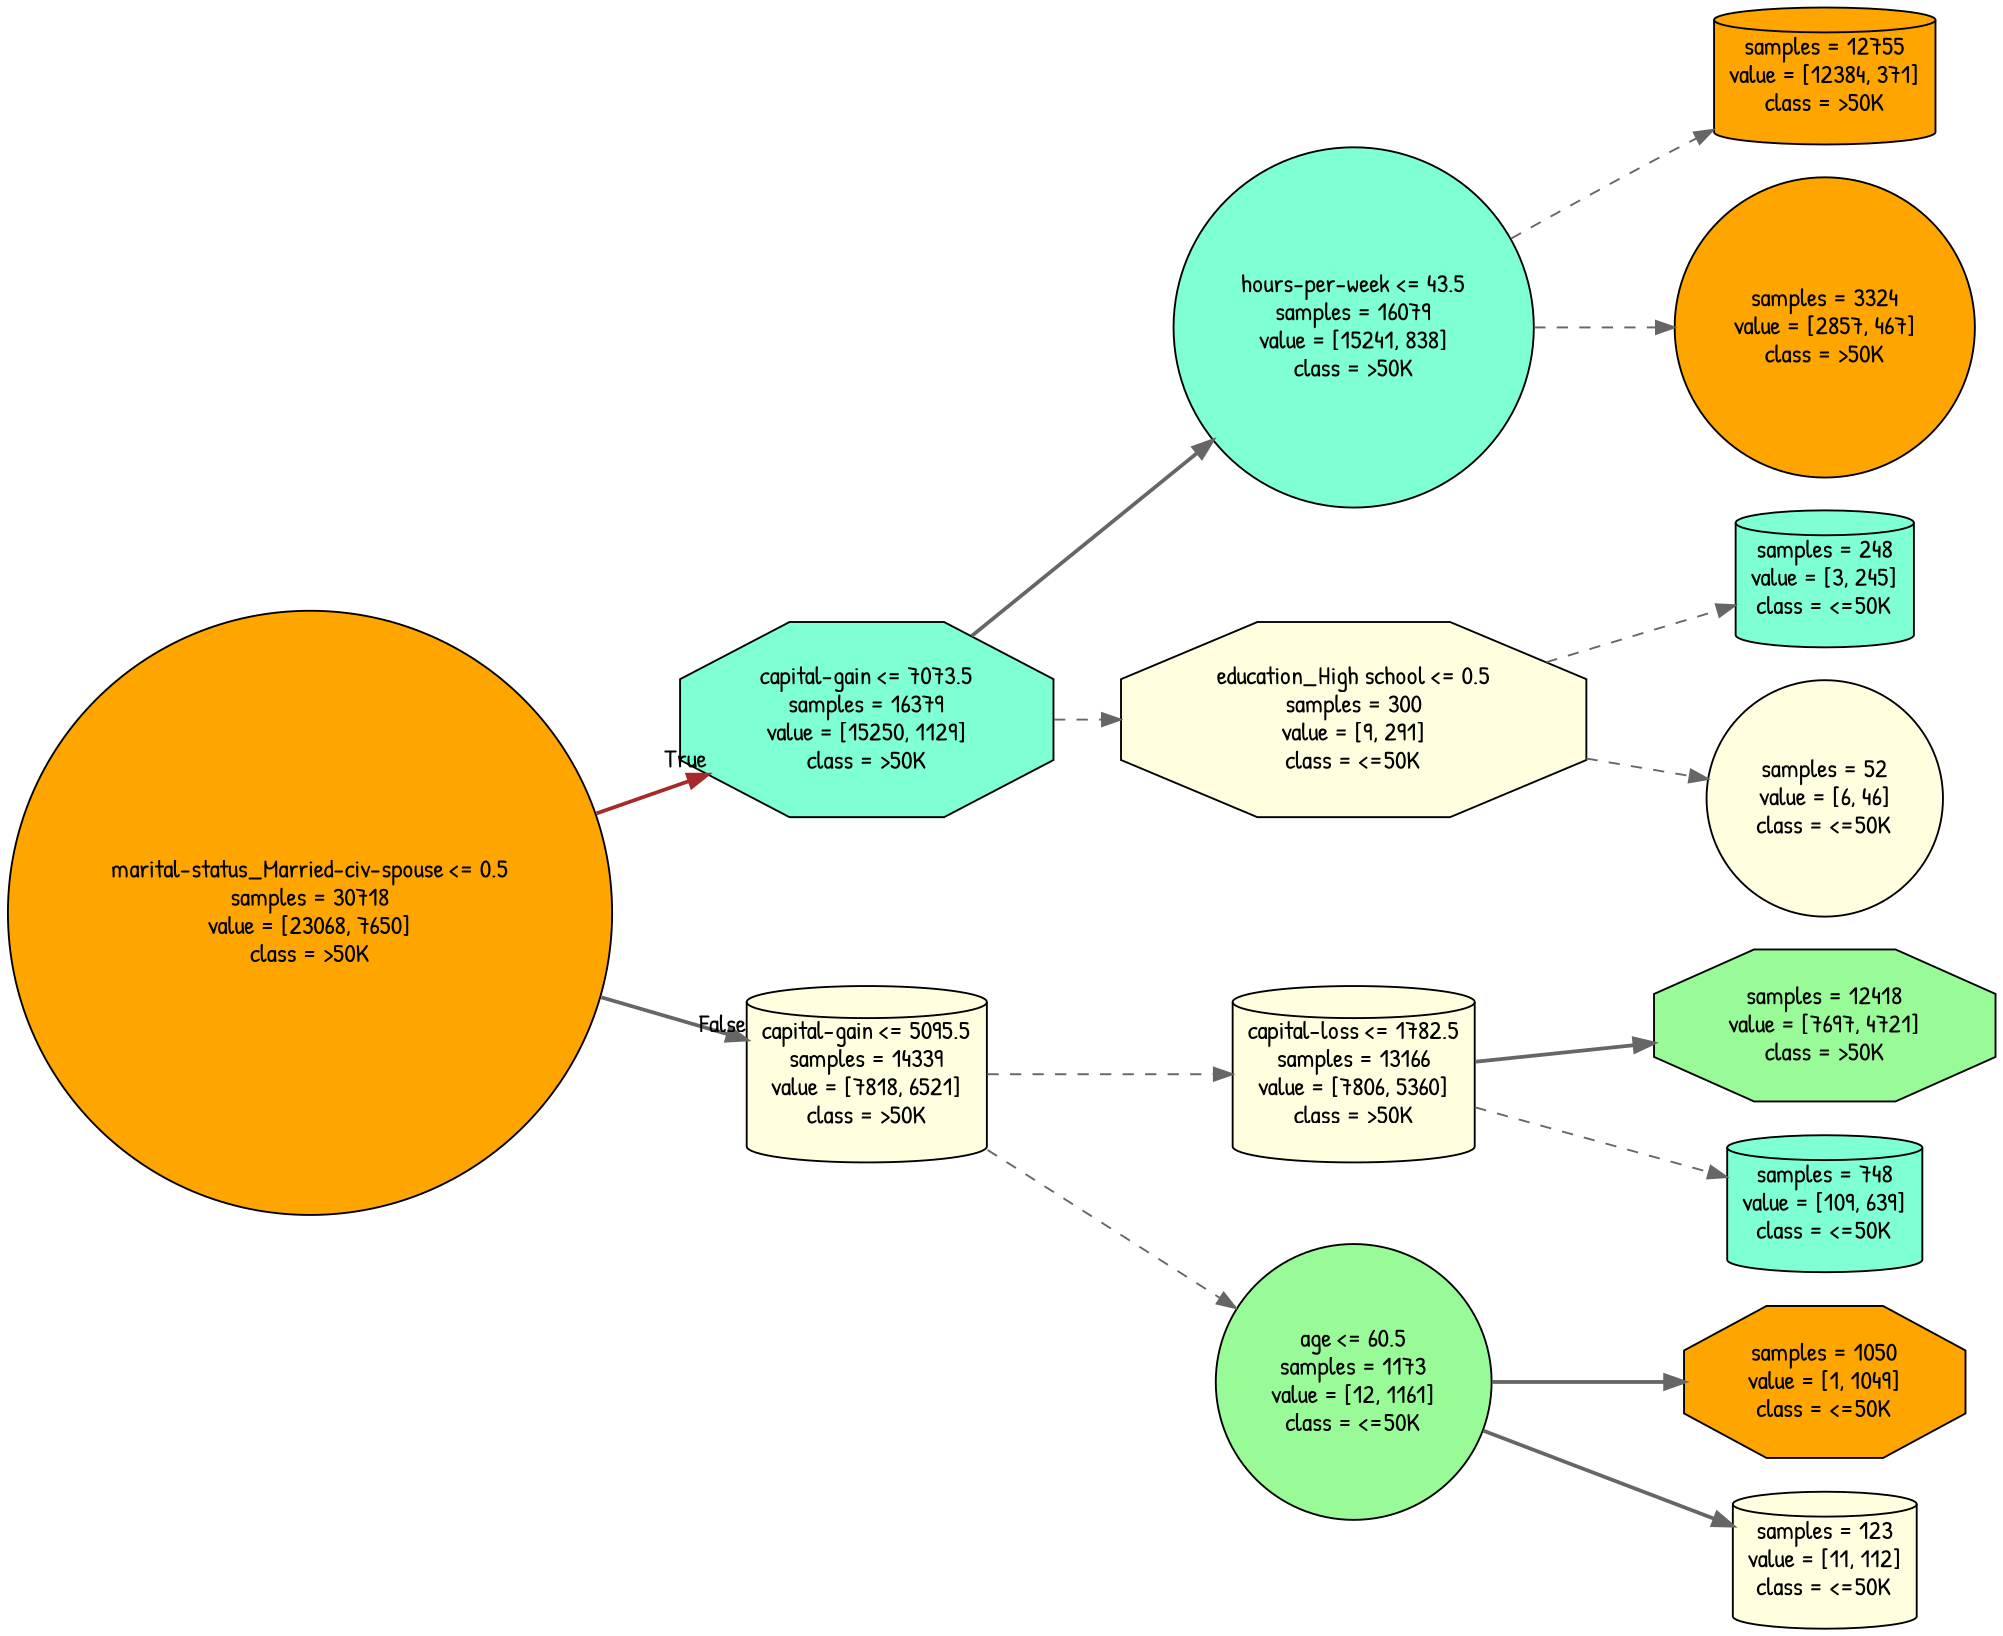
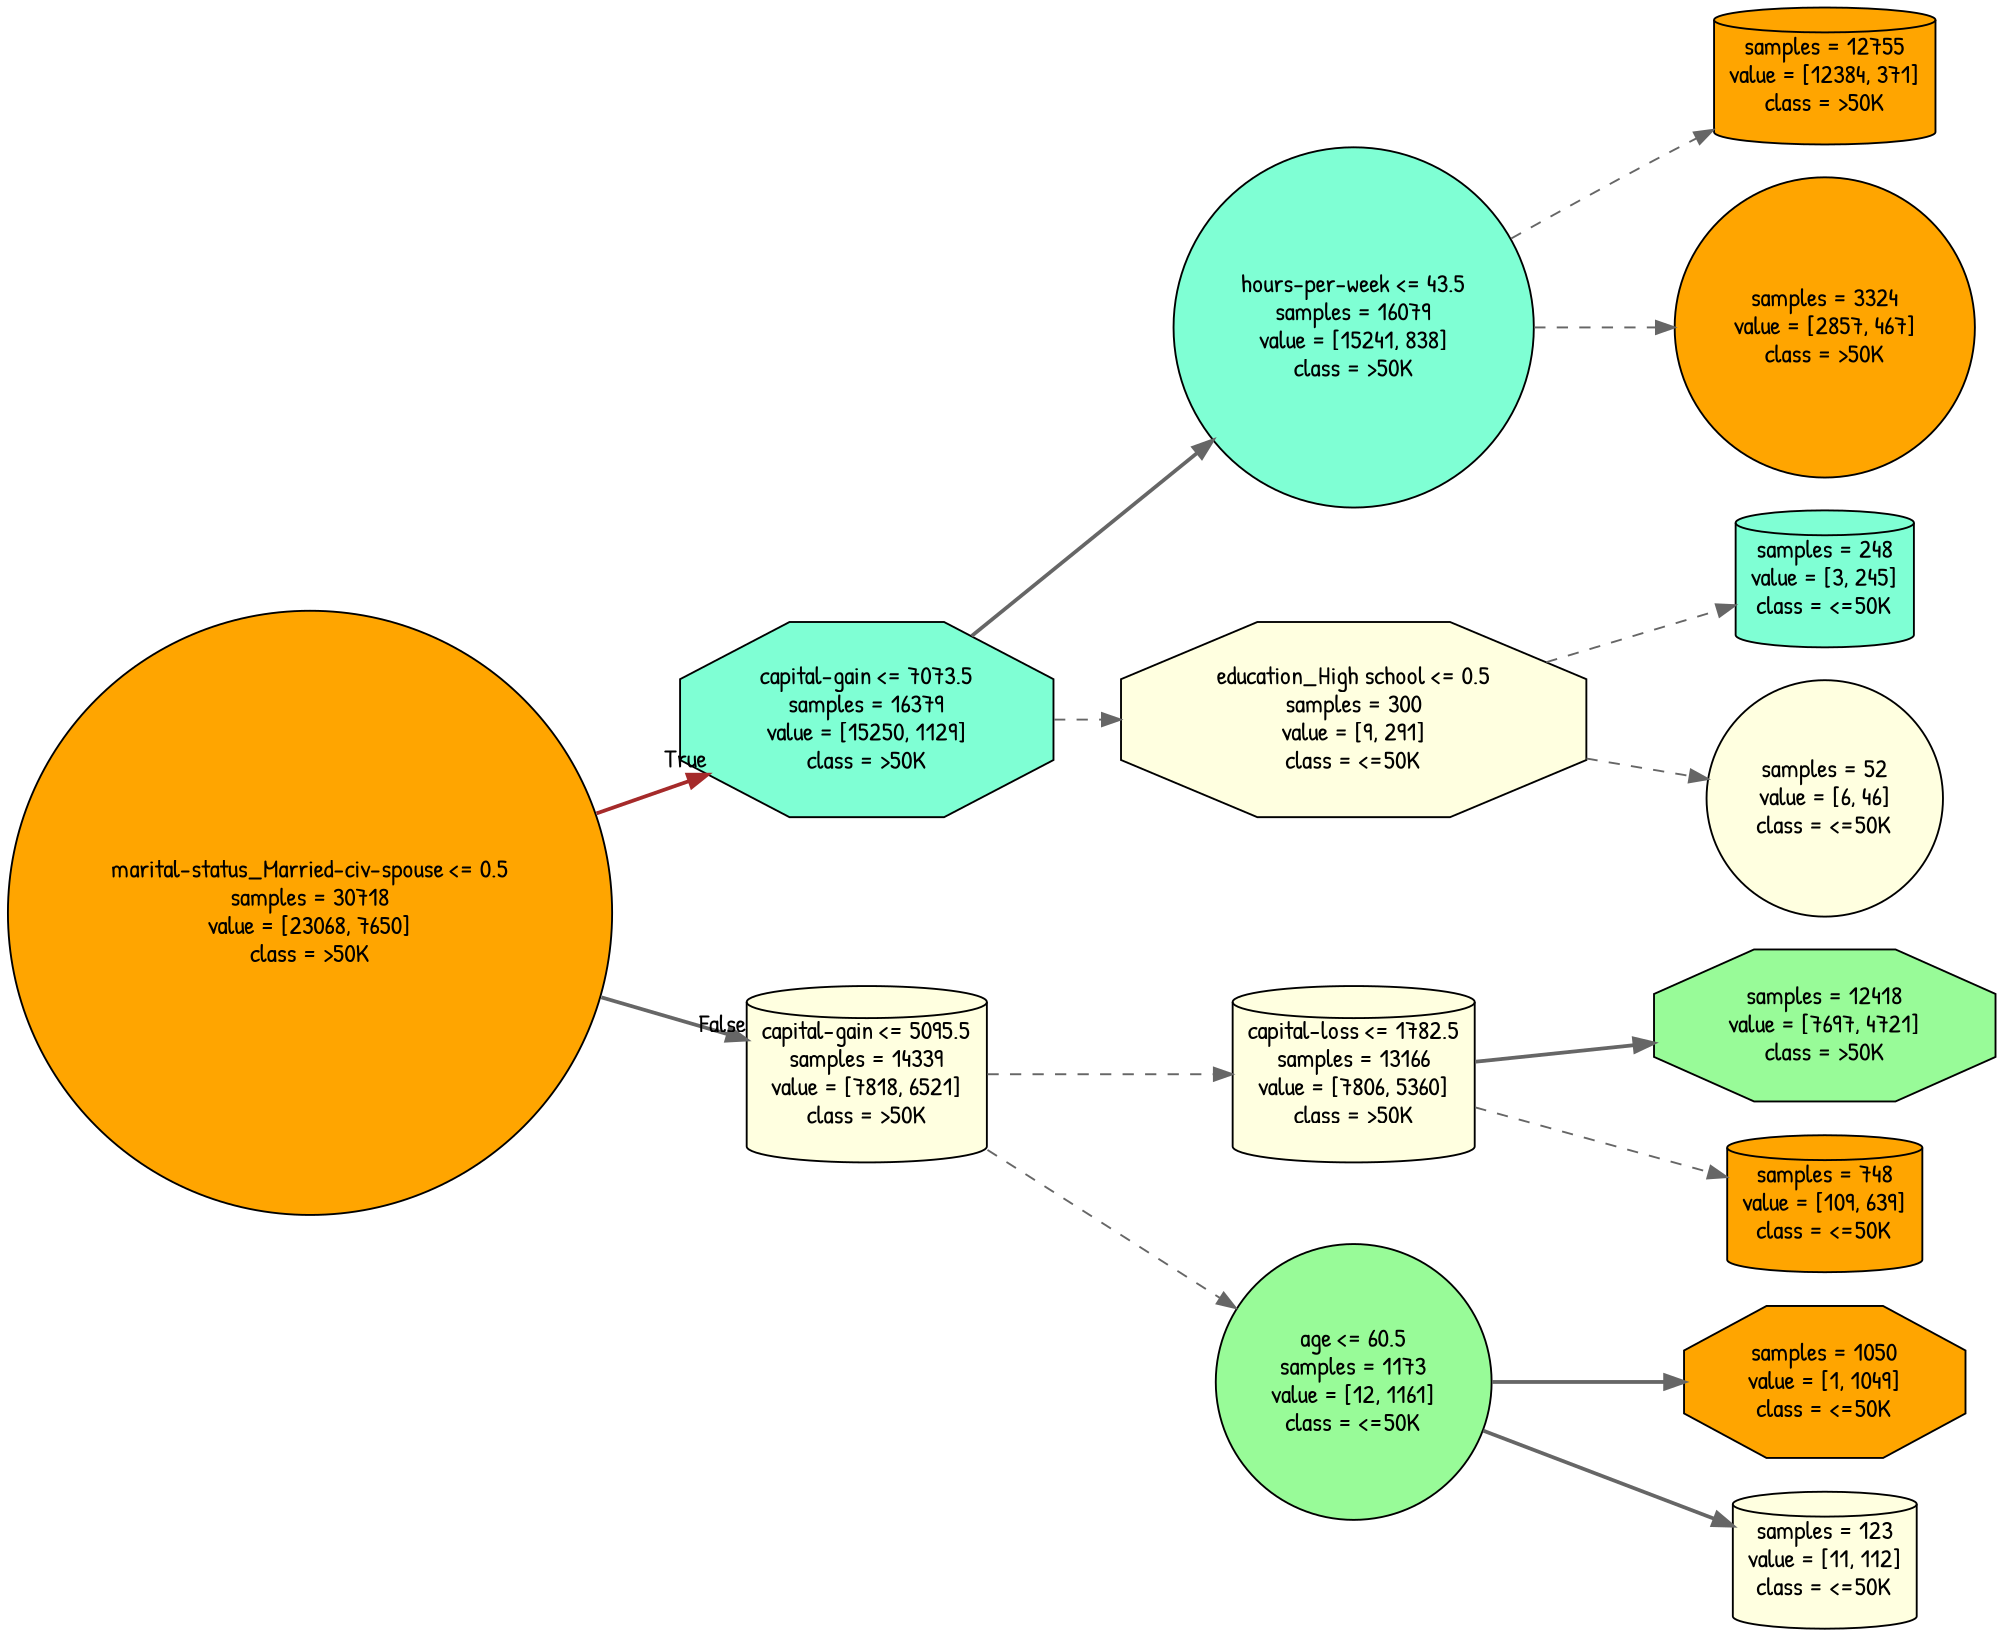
(1825, 1204) -> (1825, 1204)
